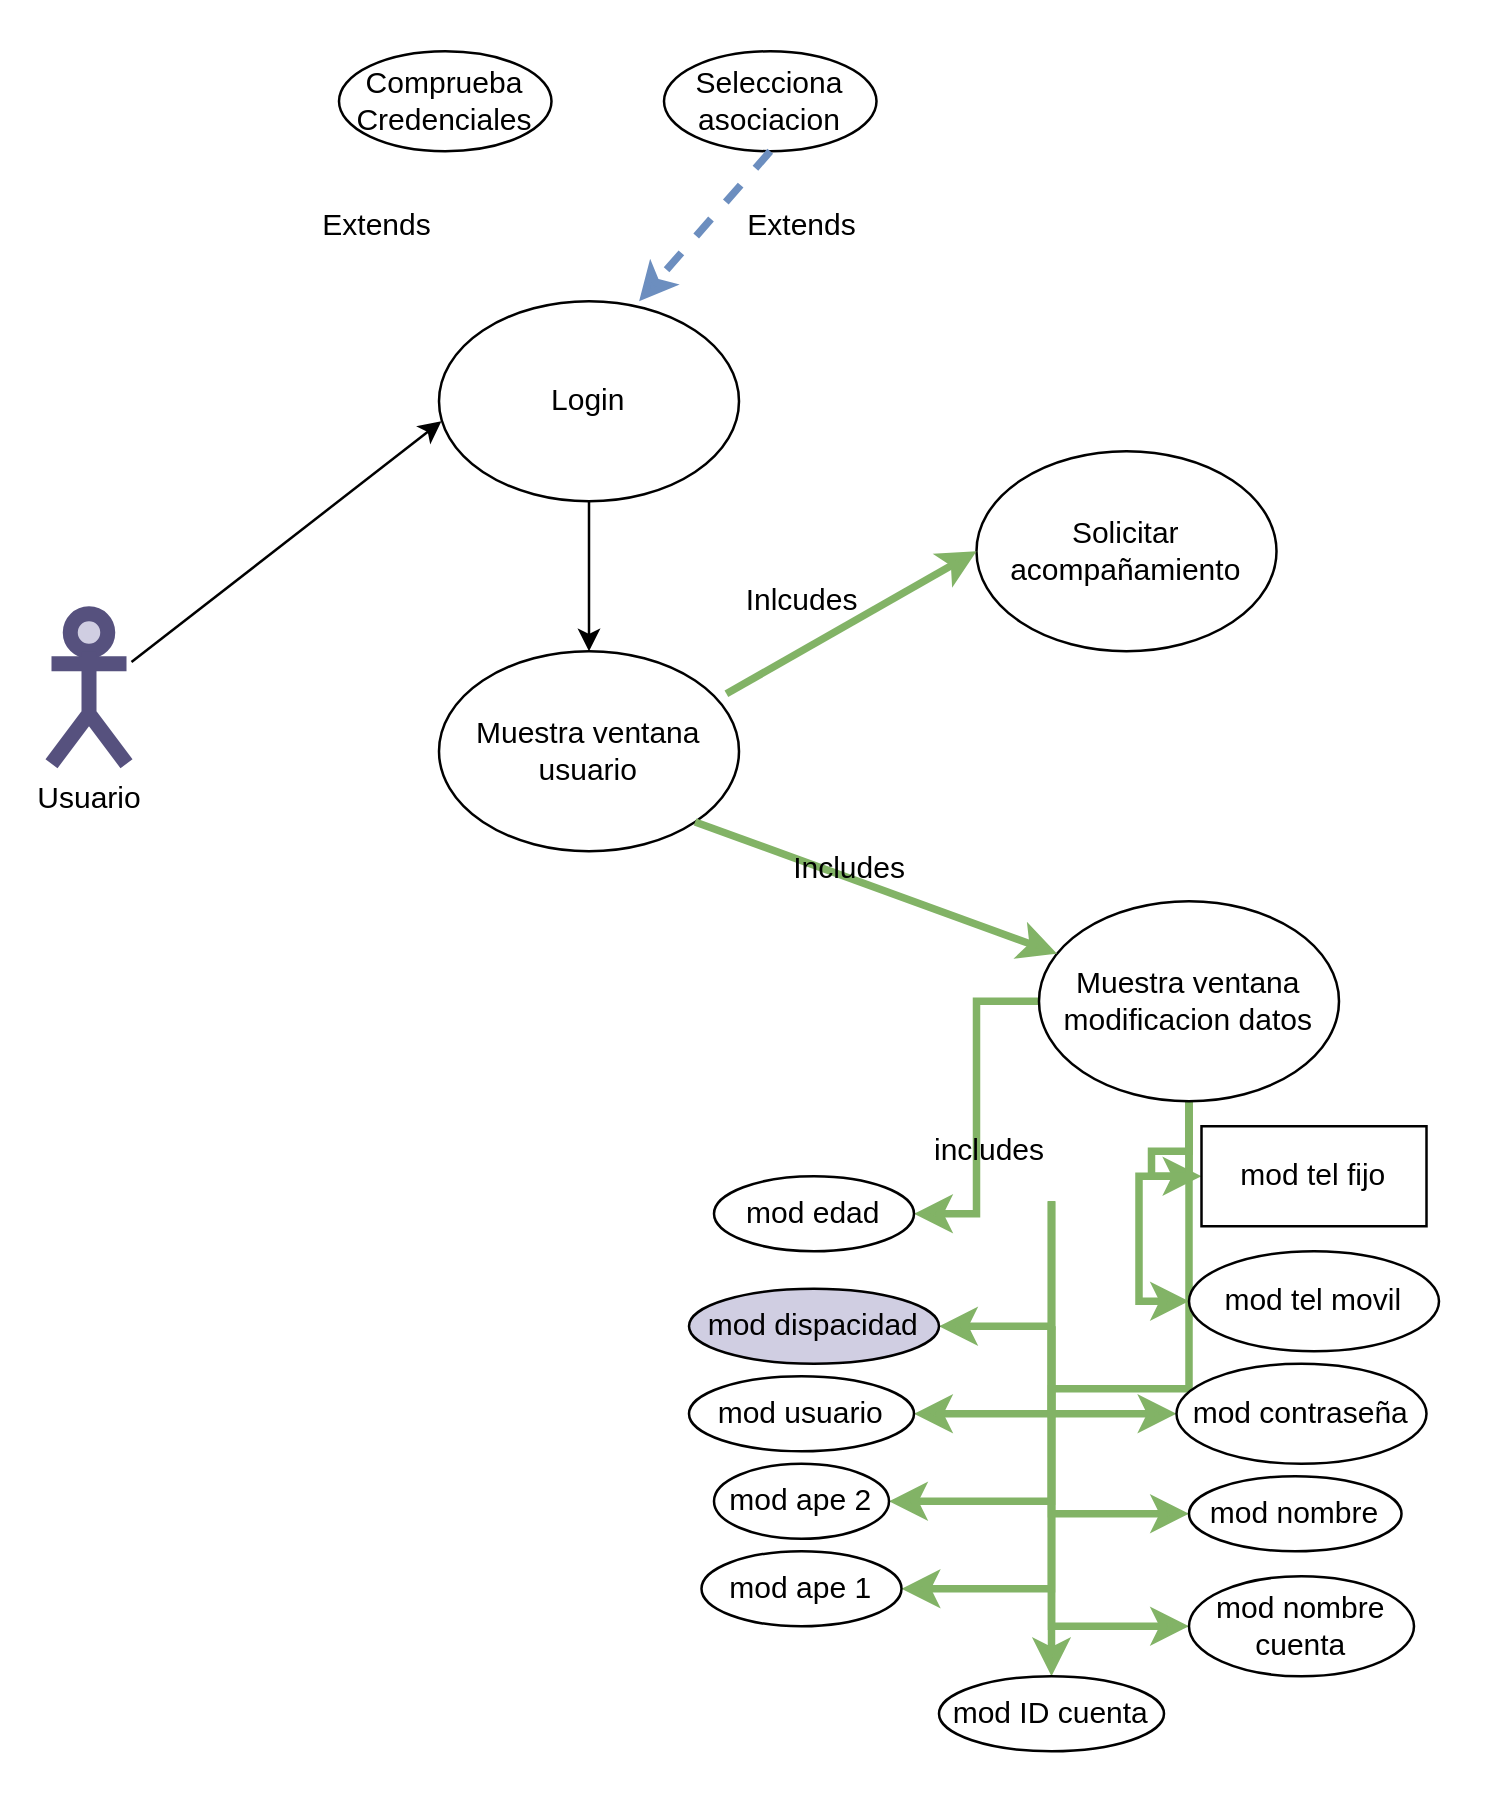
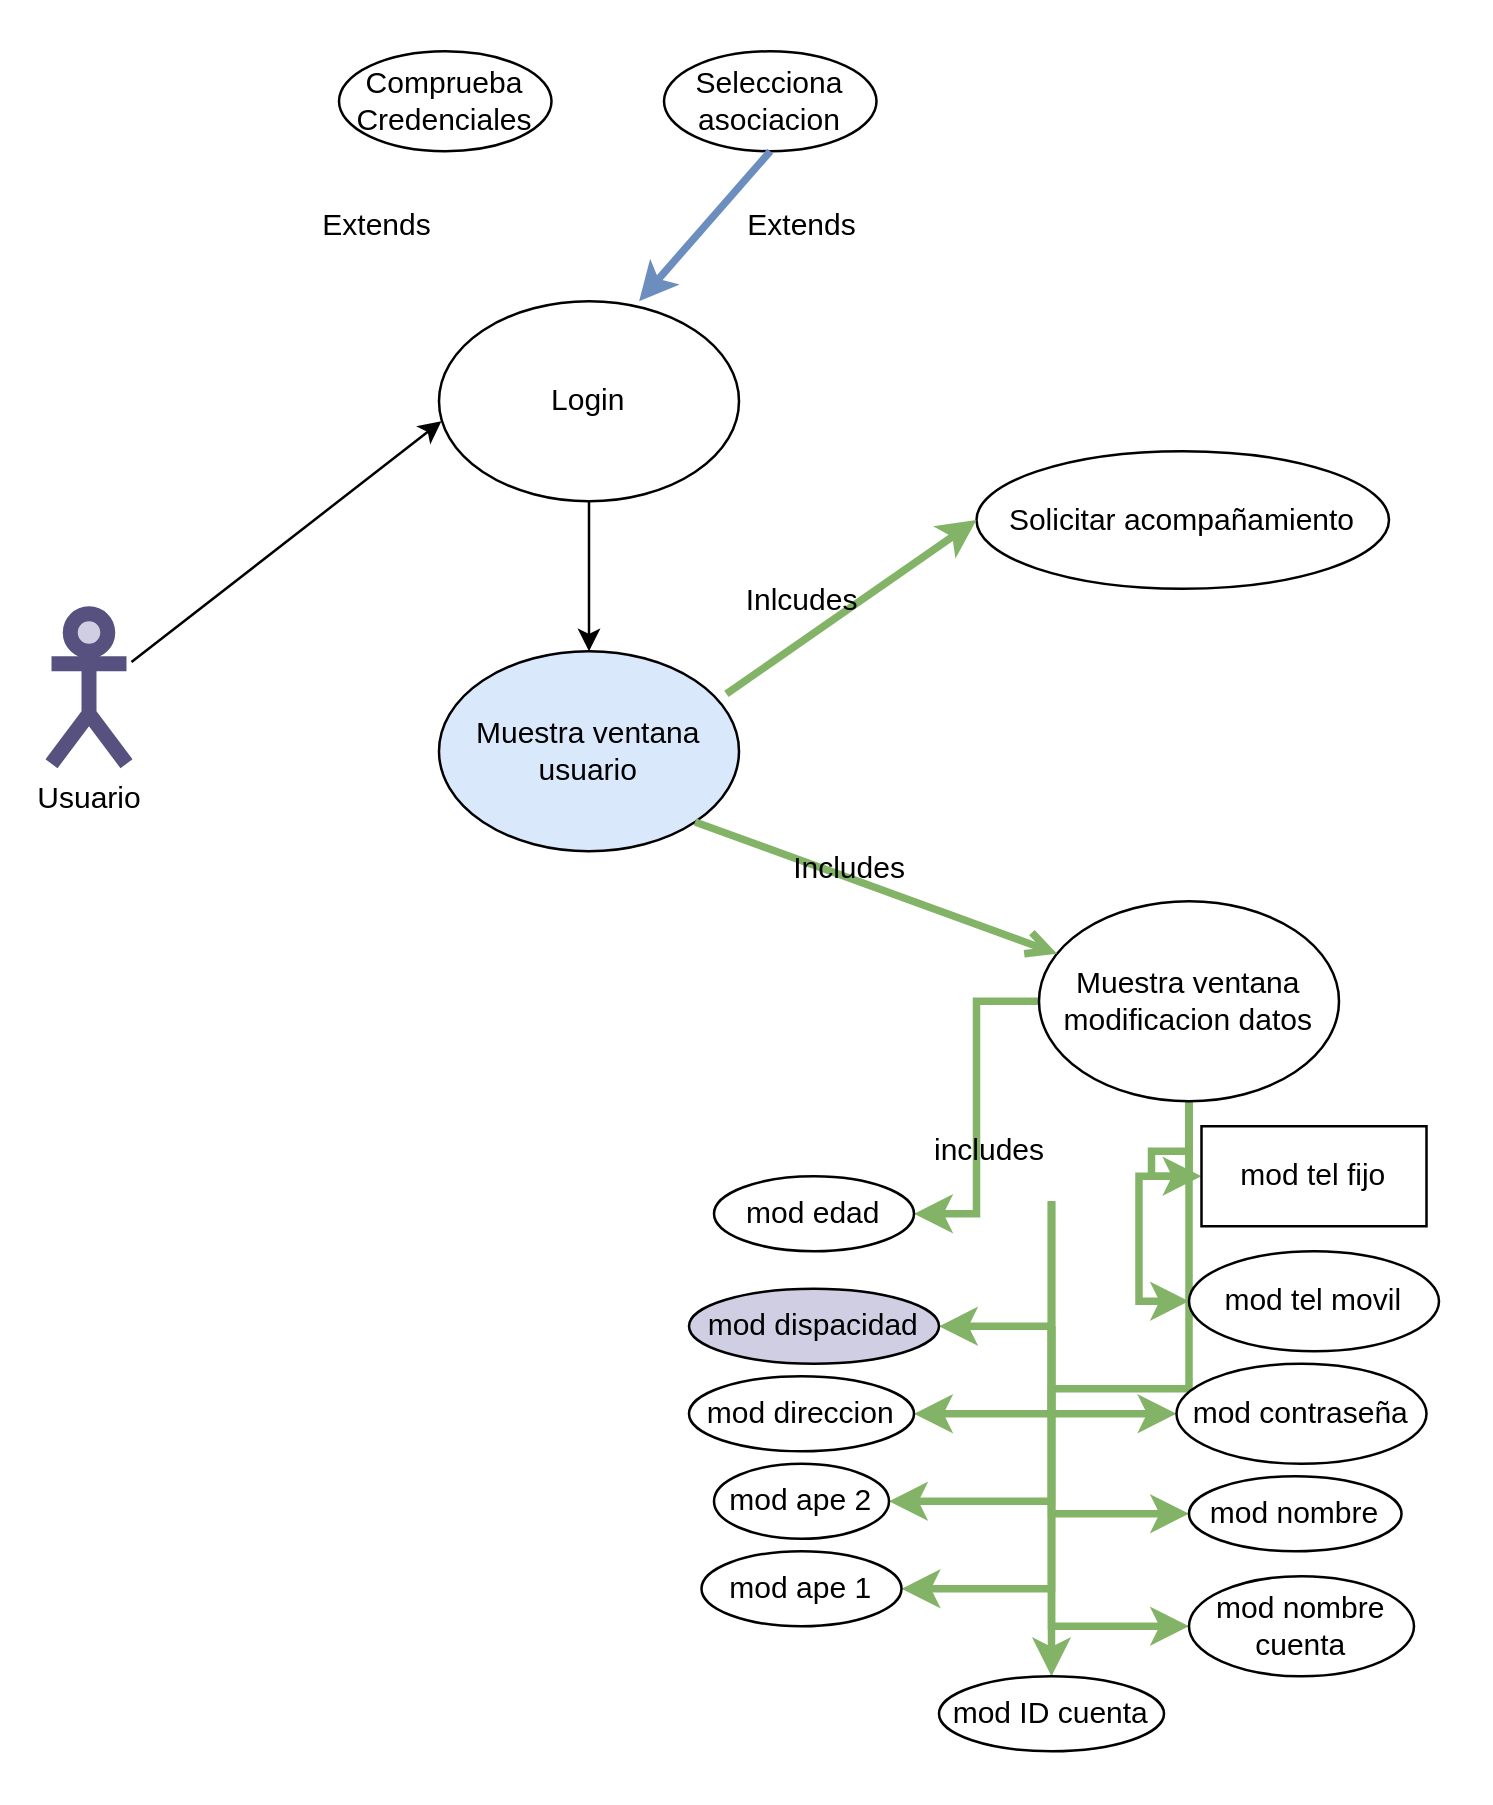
(748, 176) -> (748, 176)
(1126, 551) -> (1183, 520)
(589, 751) -> (589, 751)
(695, 822) -> (1034, 946)
(801, 1414) -> (801, 1414)
